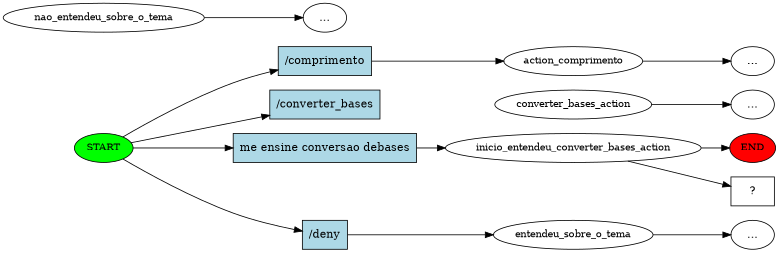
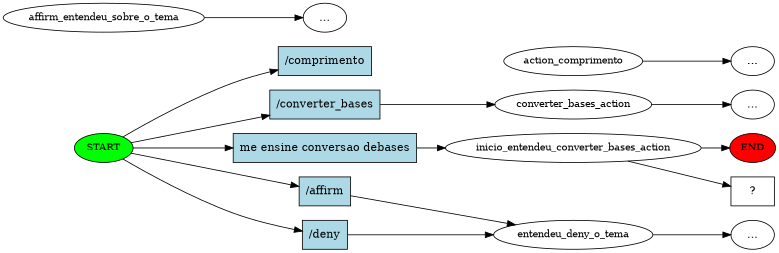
(104, 18) -> (104, 18)
(434, 61) -> none
none -> (433, 105)
none -> (325, 191)
(573, 235) -> (573, 235)
